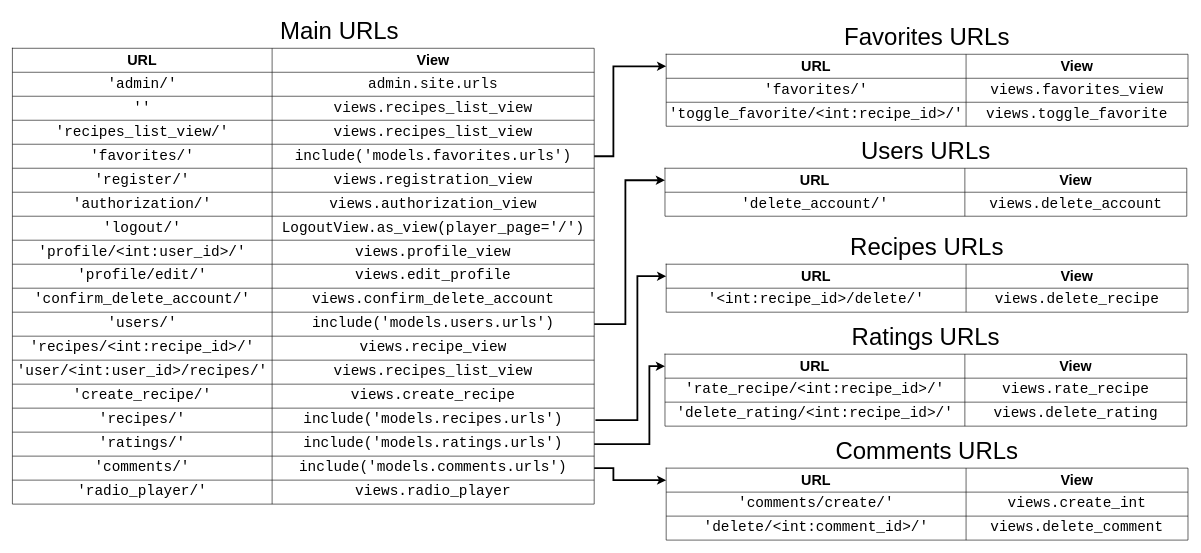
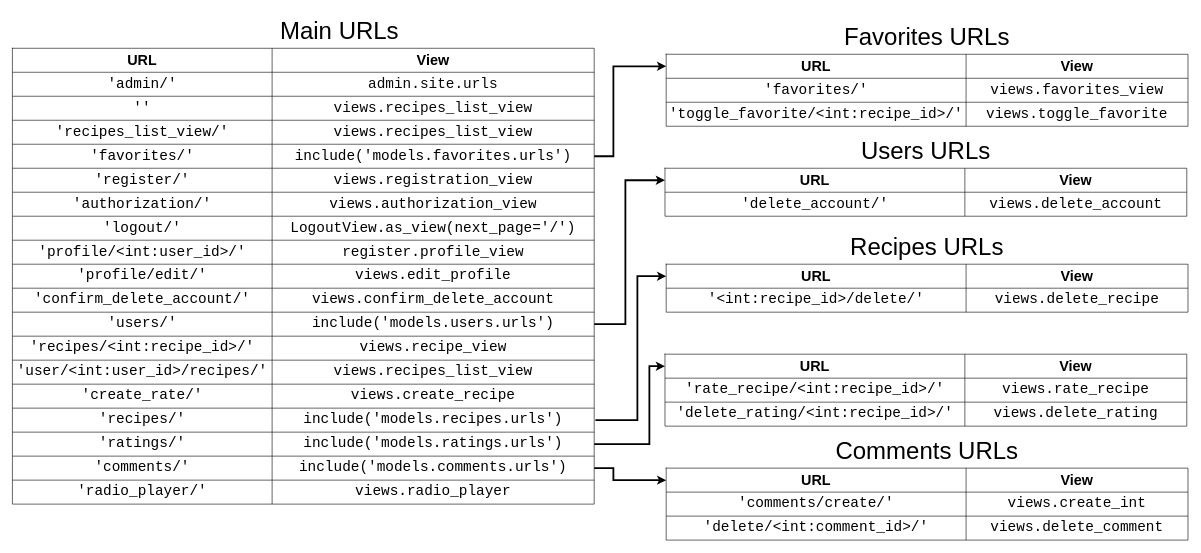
(433, 228) -> (433, 228)
(433, 252) -> (433, 252)
(926, 336) -> none
(142, 396) -> (142, 396)
